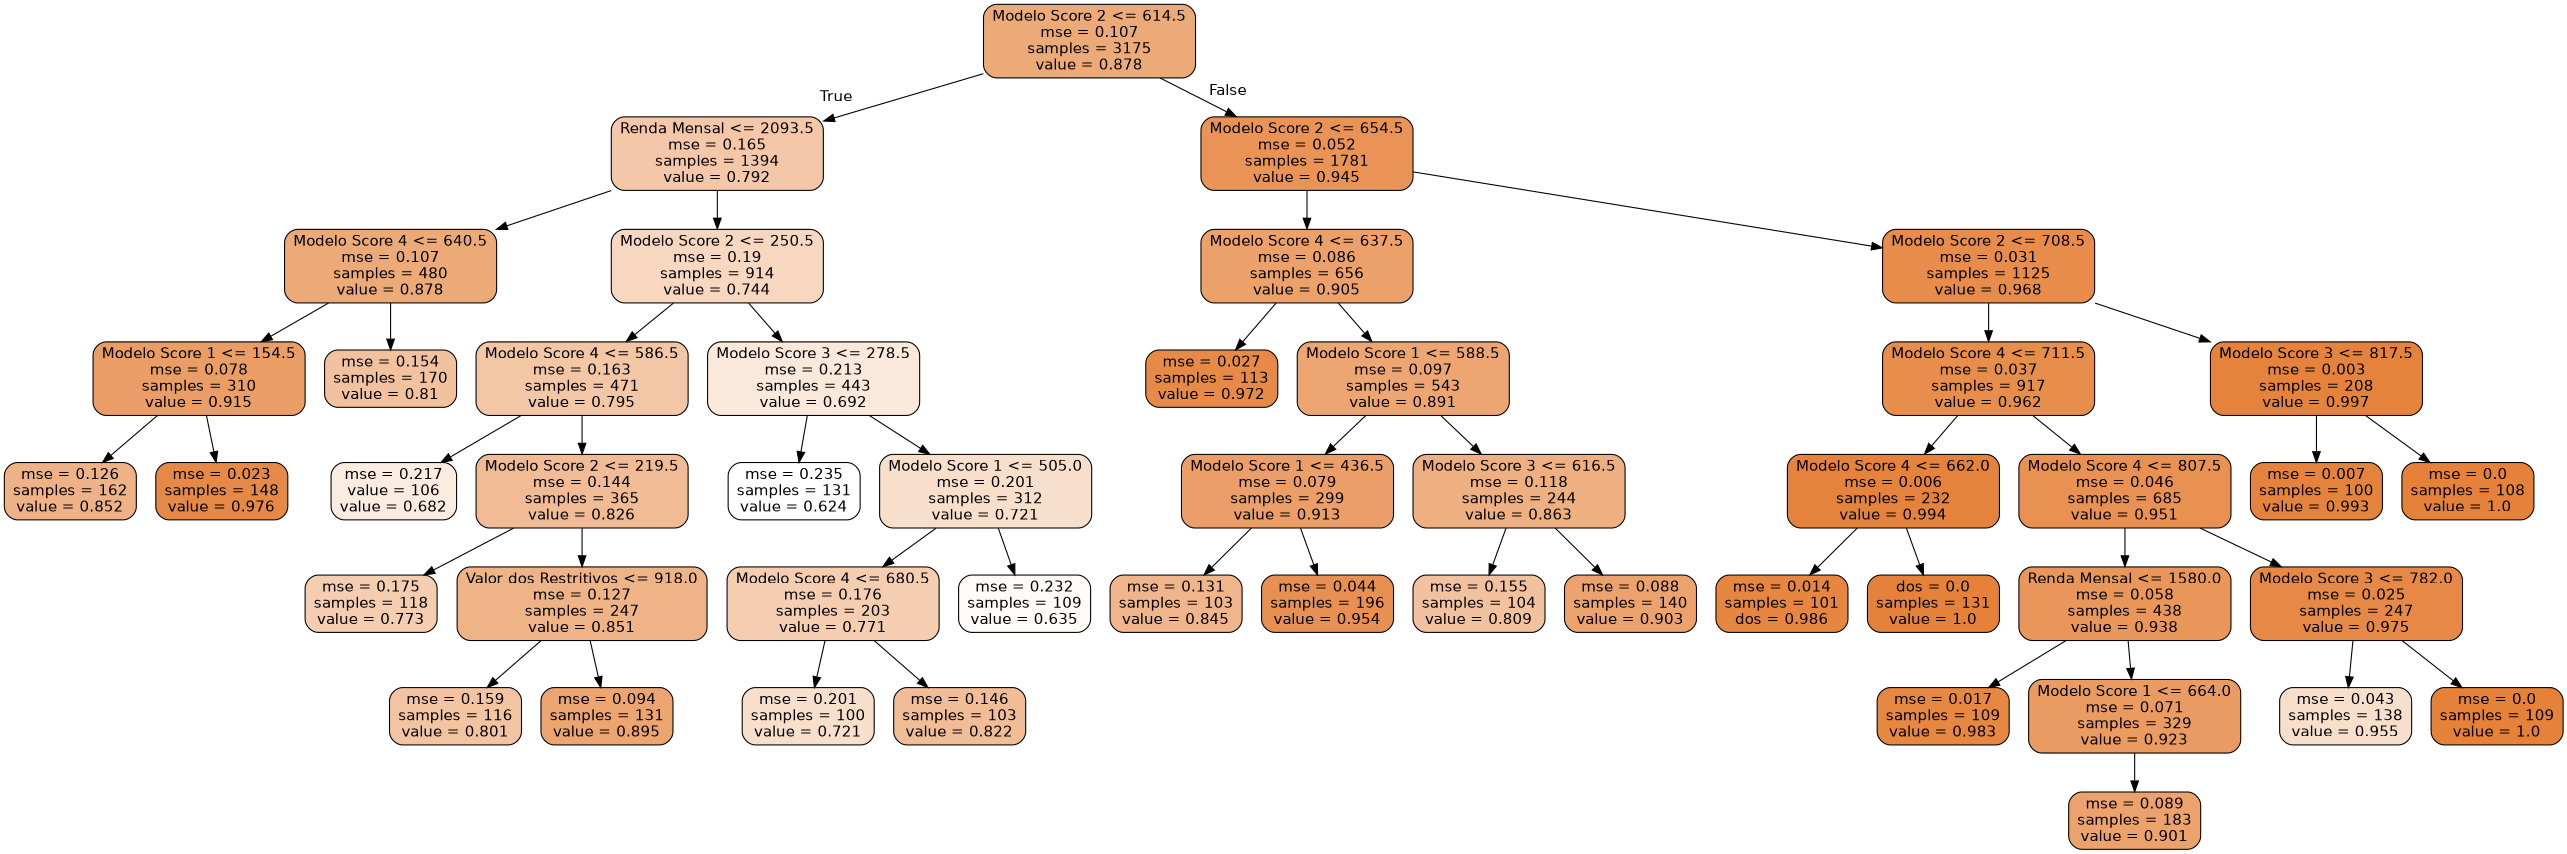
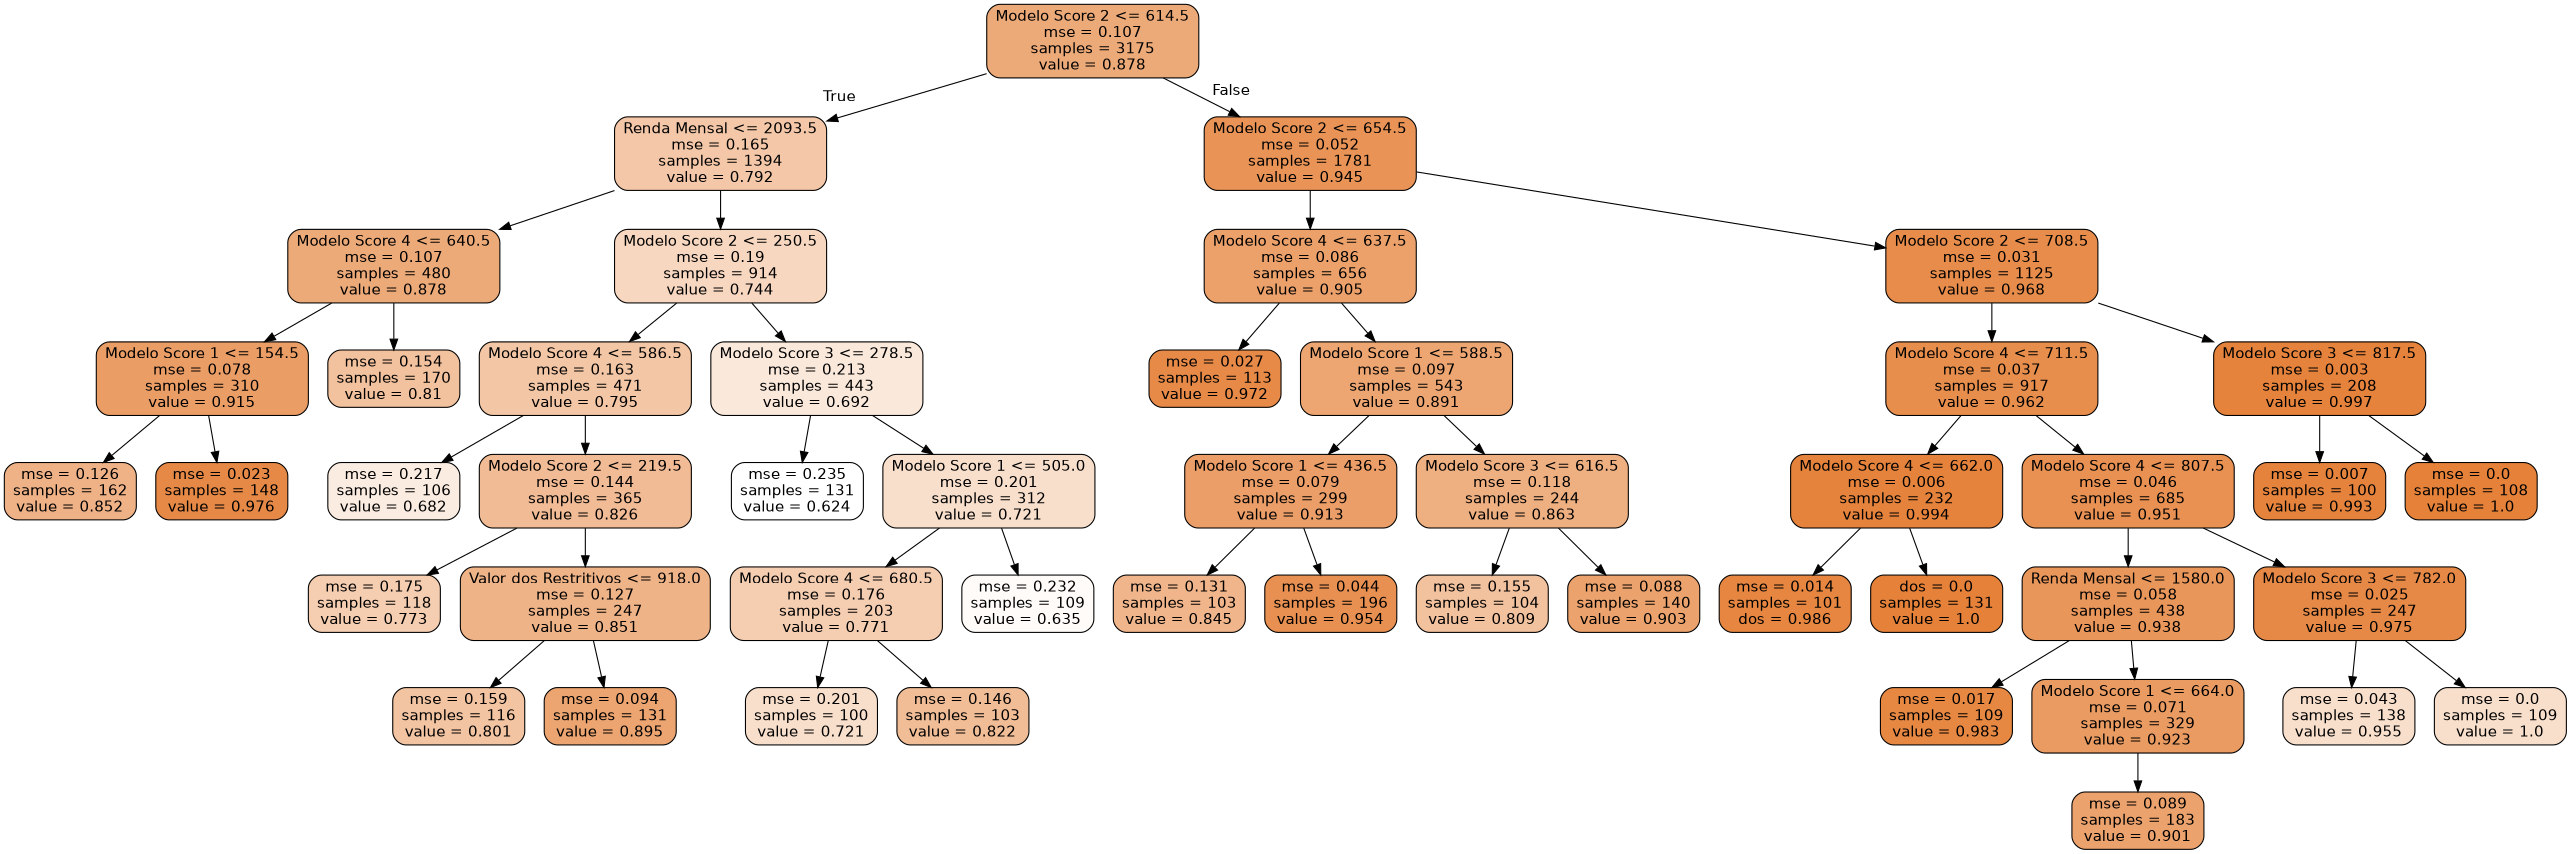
(394, 491) -> (394, 491)
(2497, 716) -> (2500, 716)
